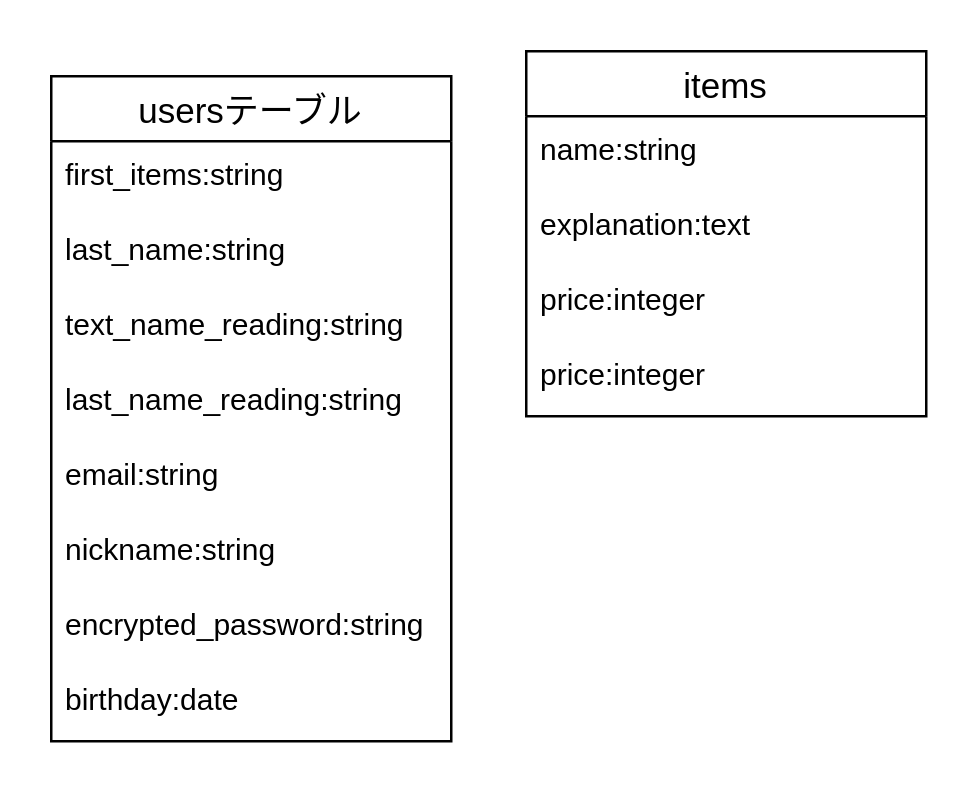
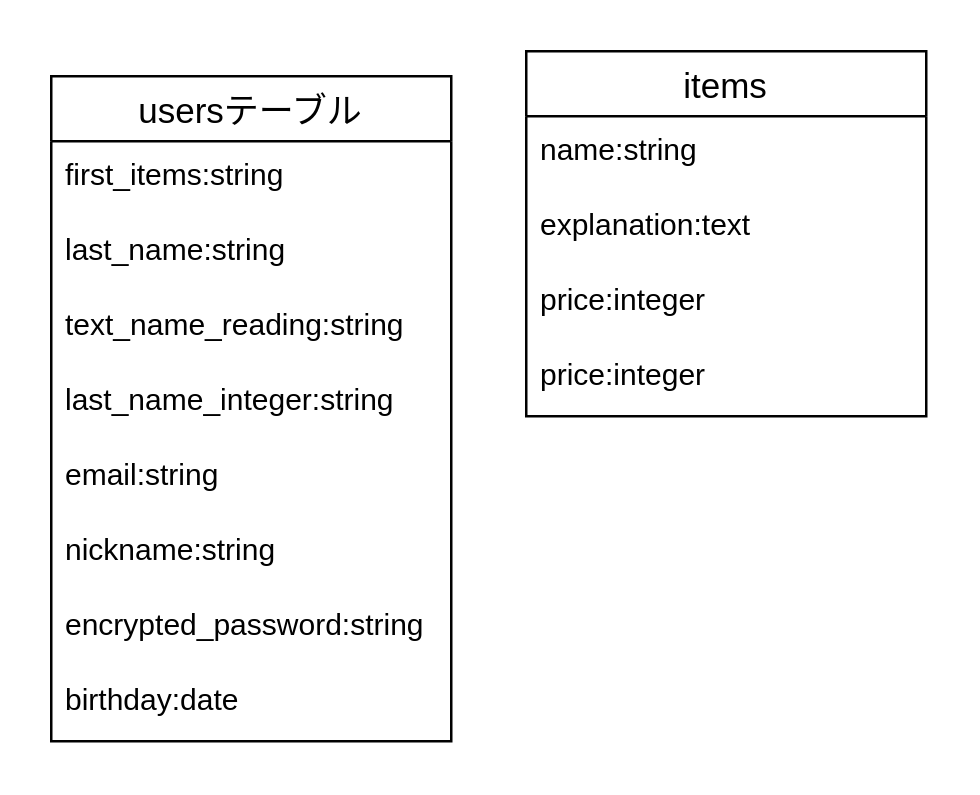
(251, 400) -> (251, 400)
